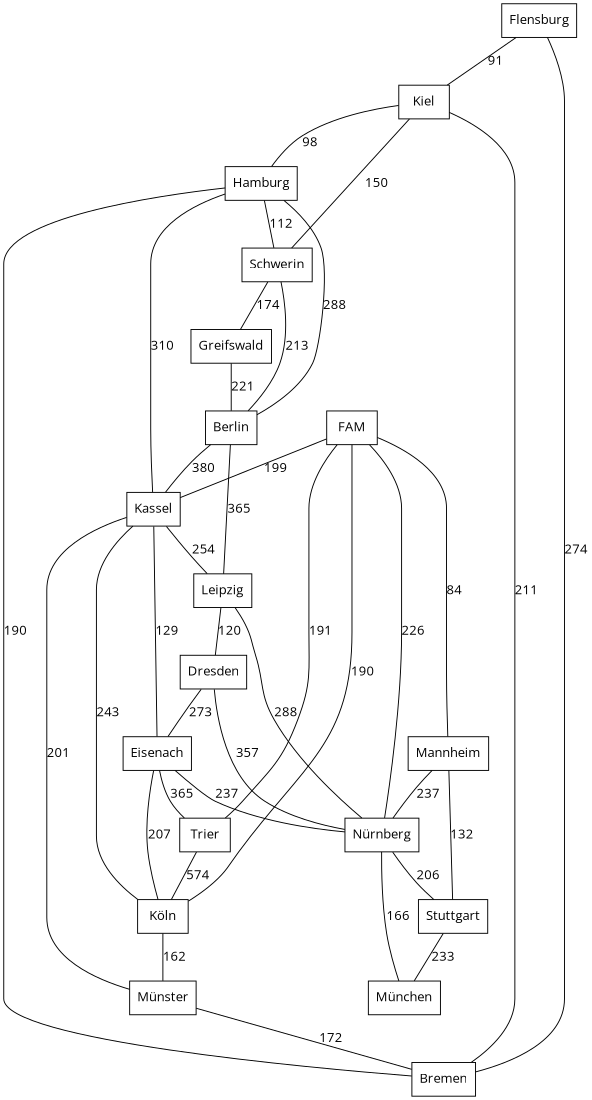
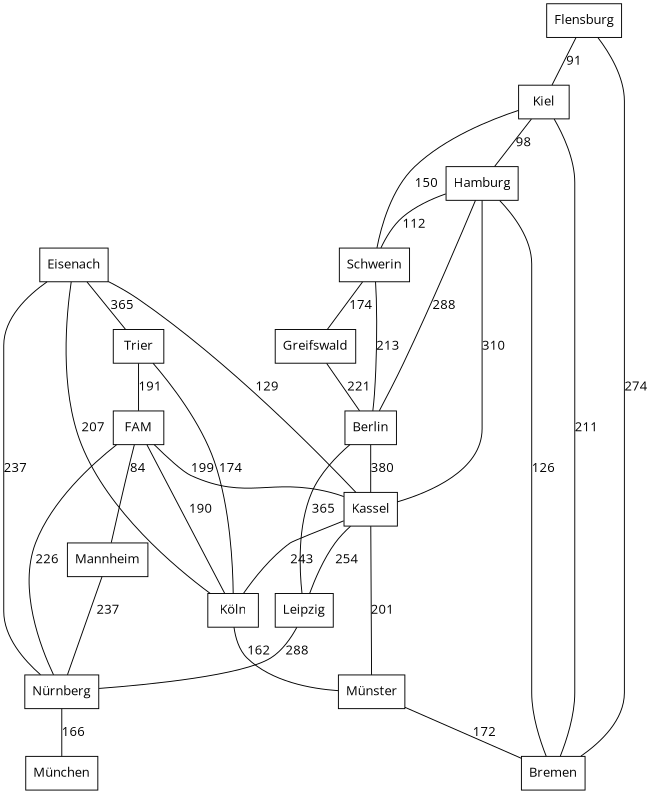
(15, 631) -> (543, 469)
(213, 672) -> none
(198, 876) -> (231, 469)
(453, 916) -> none
